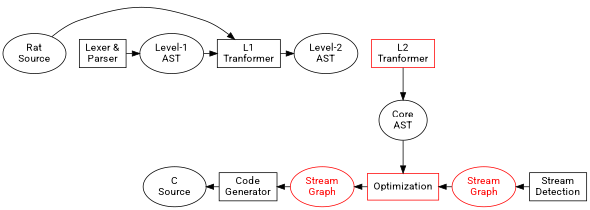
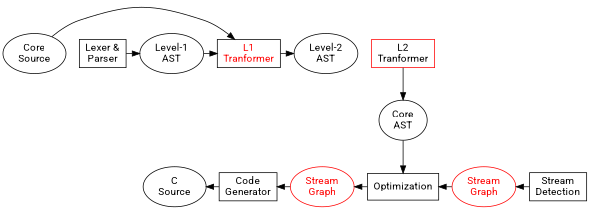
(34, 54) -> (34, 54)
(249, 54) -> (249, 54)
(403, 187) -> (403, 187)
